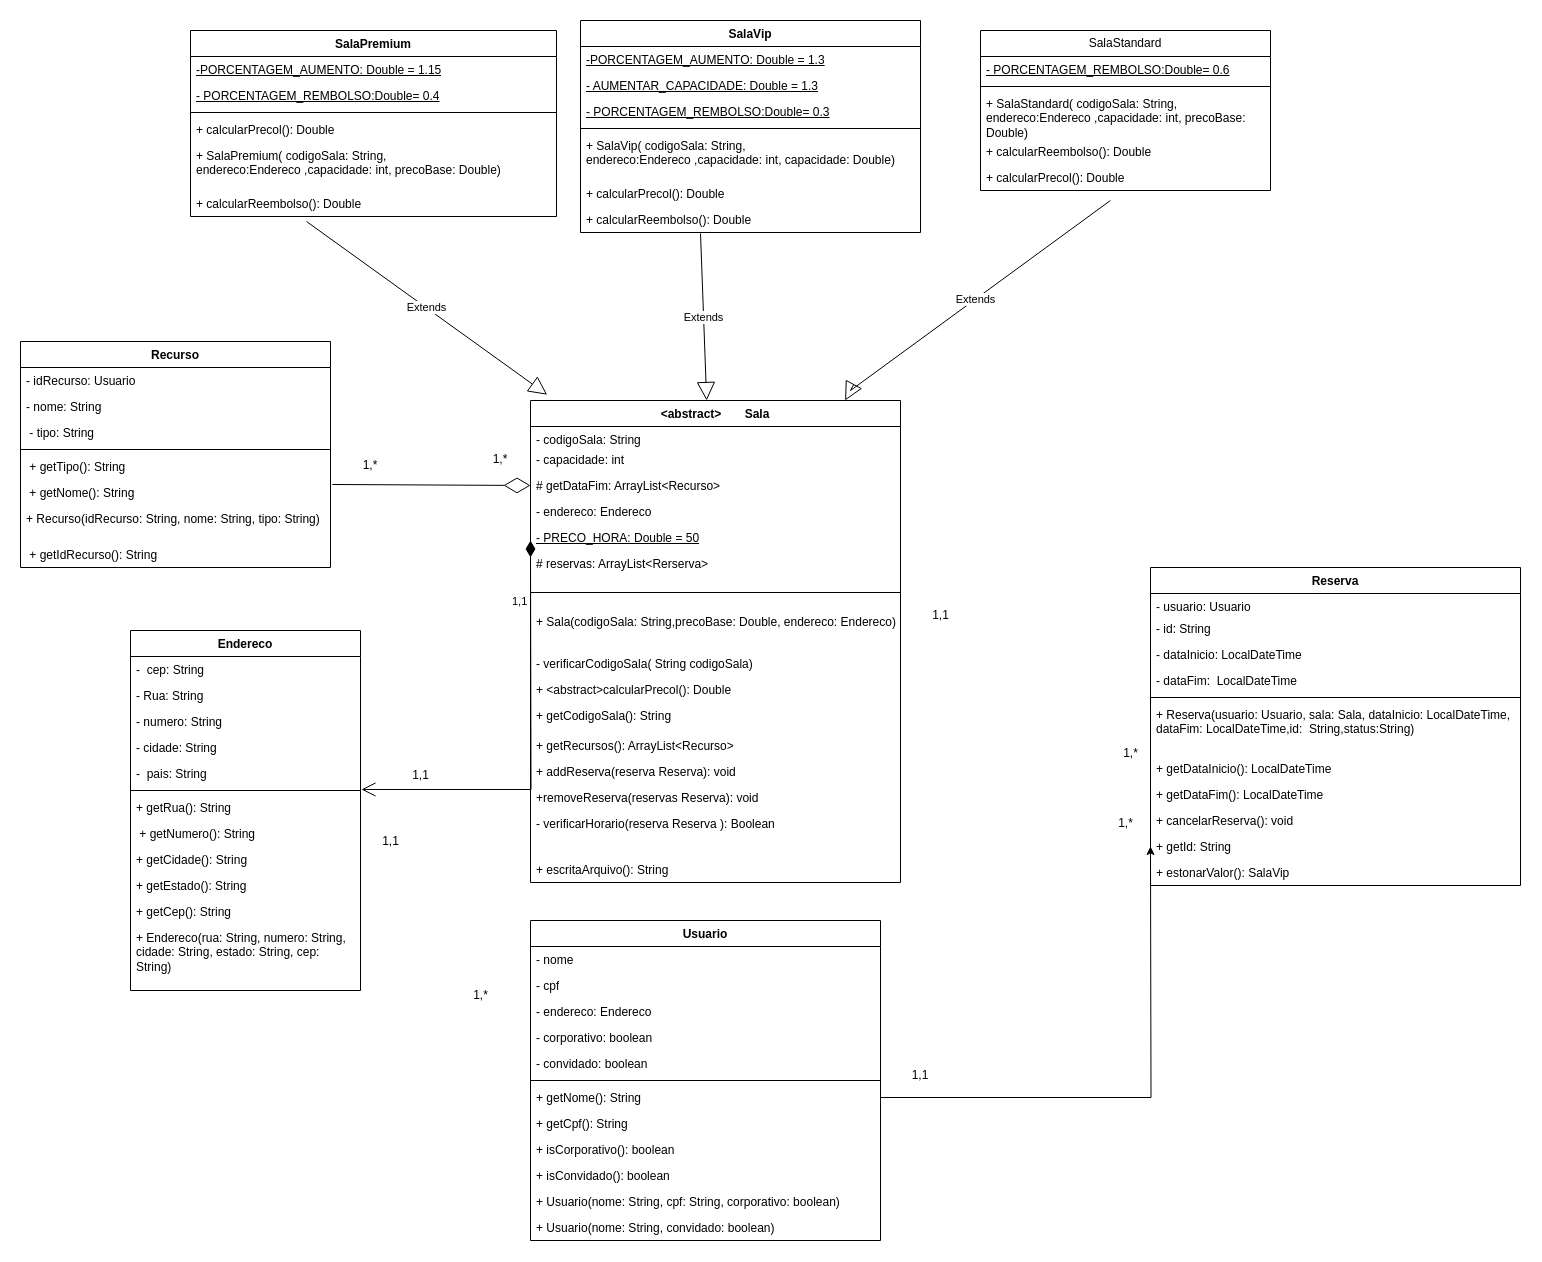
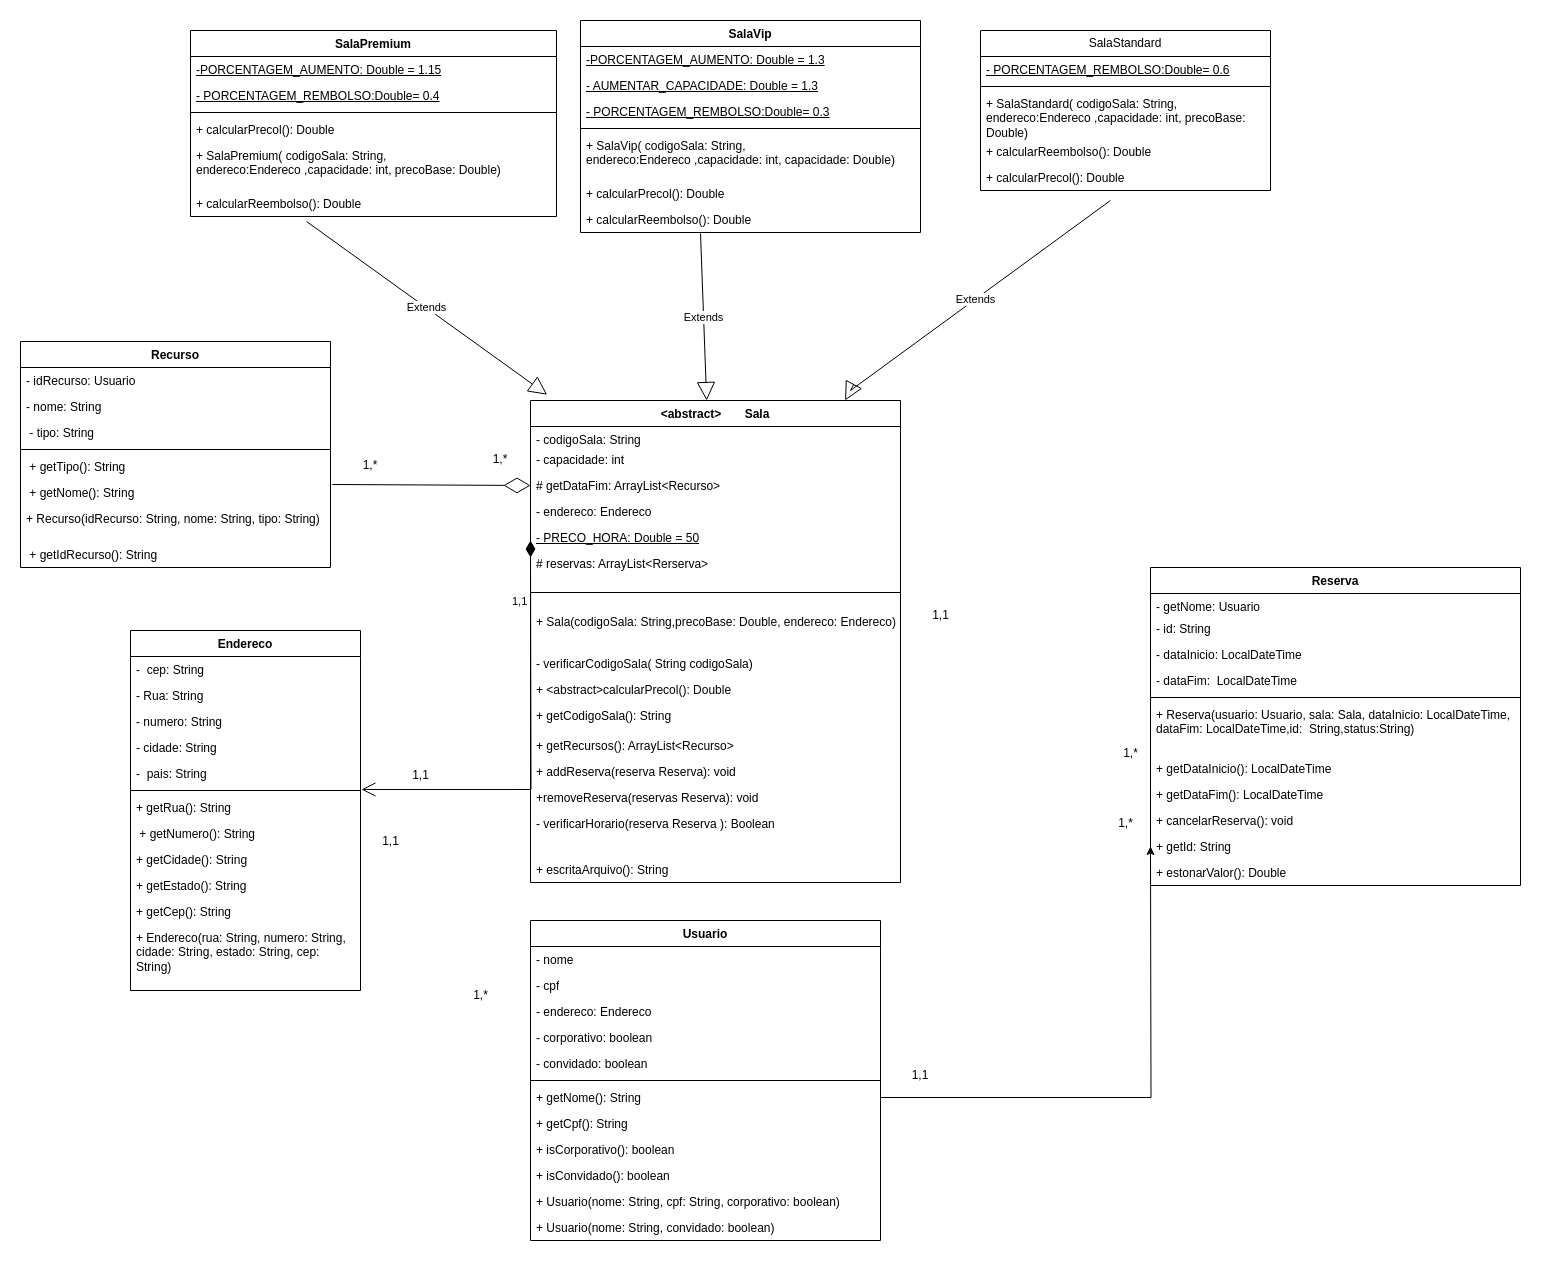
(1209, 608) -> (1211, 608)
(1231, 874) -> (1229, 874)
